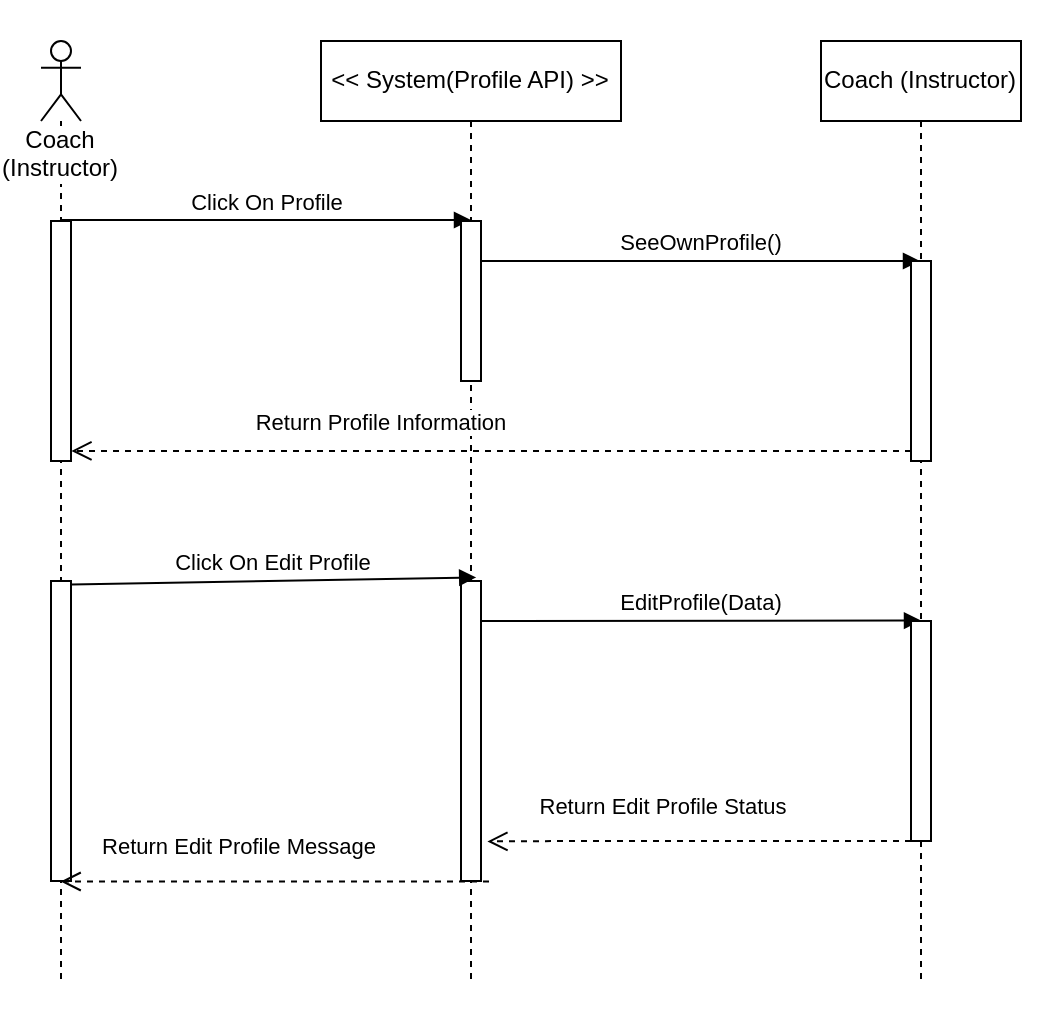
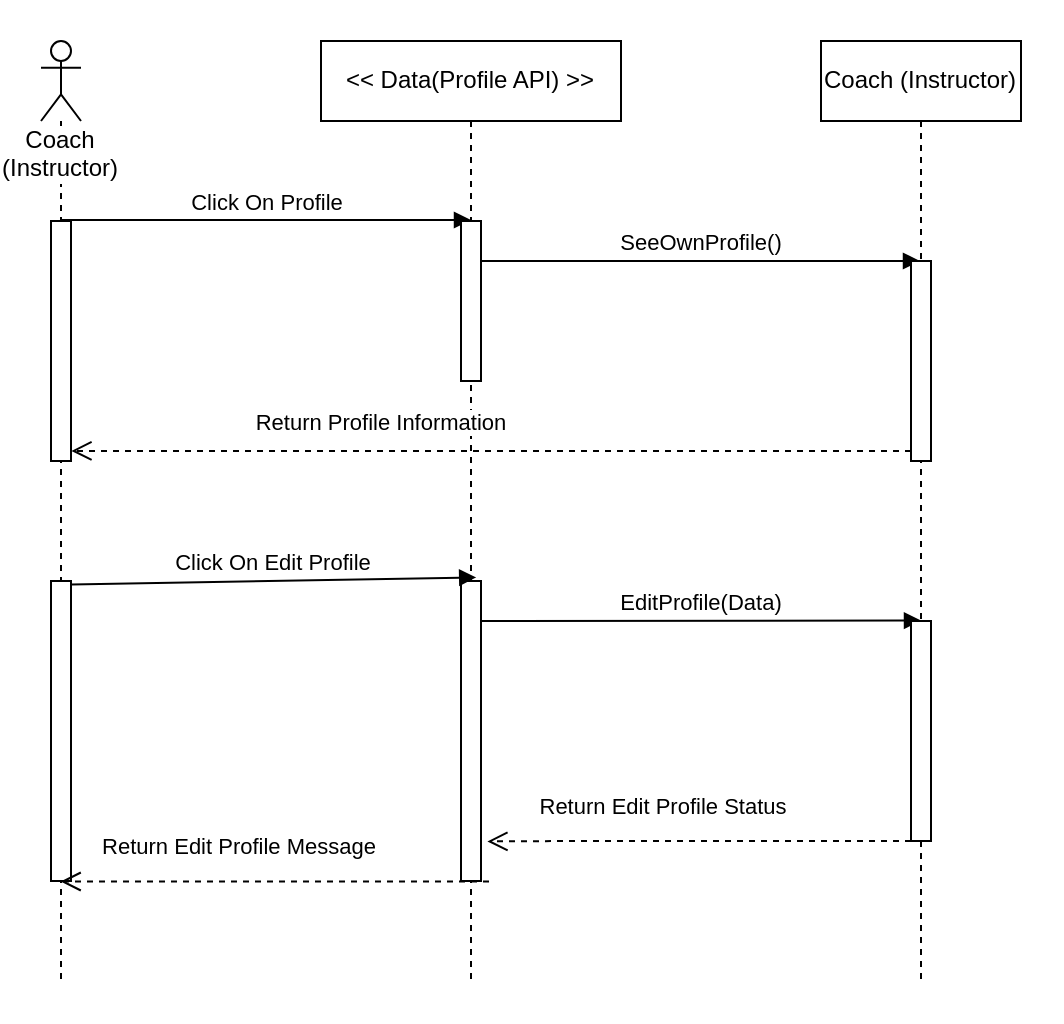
(471, 81) -> (471, 81)
